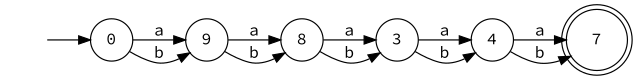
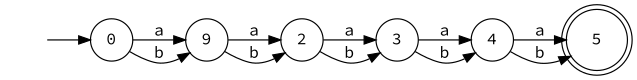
(302, 40) -> (302, 40)
(597, 40) -> (597, 40)
